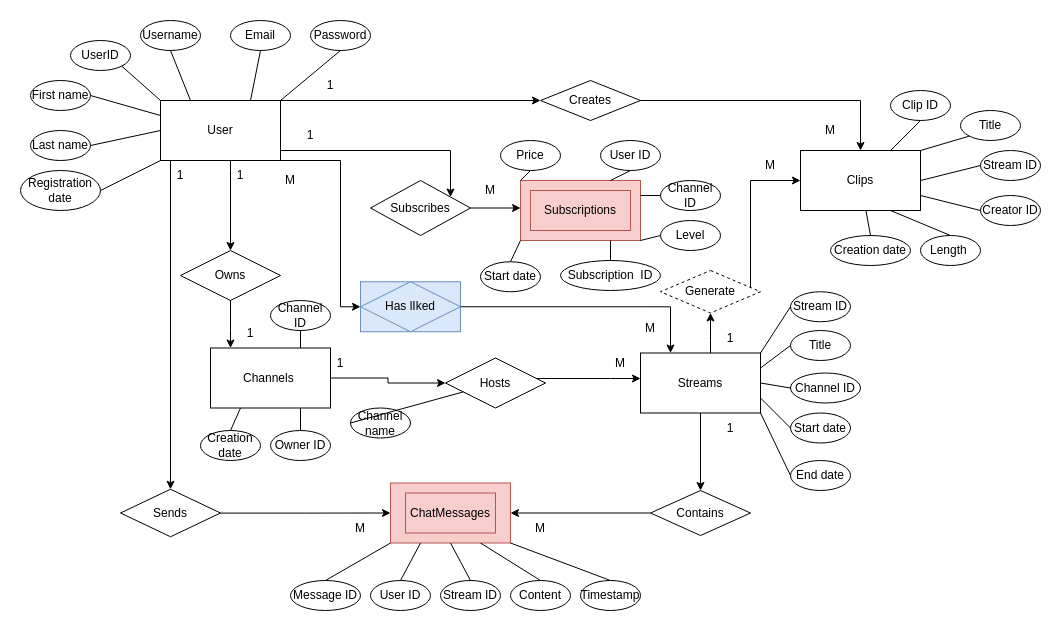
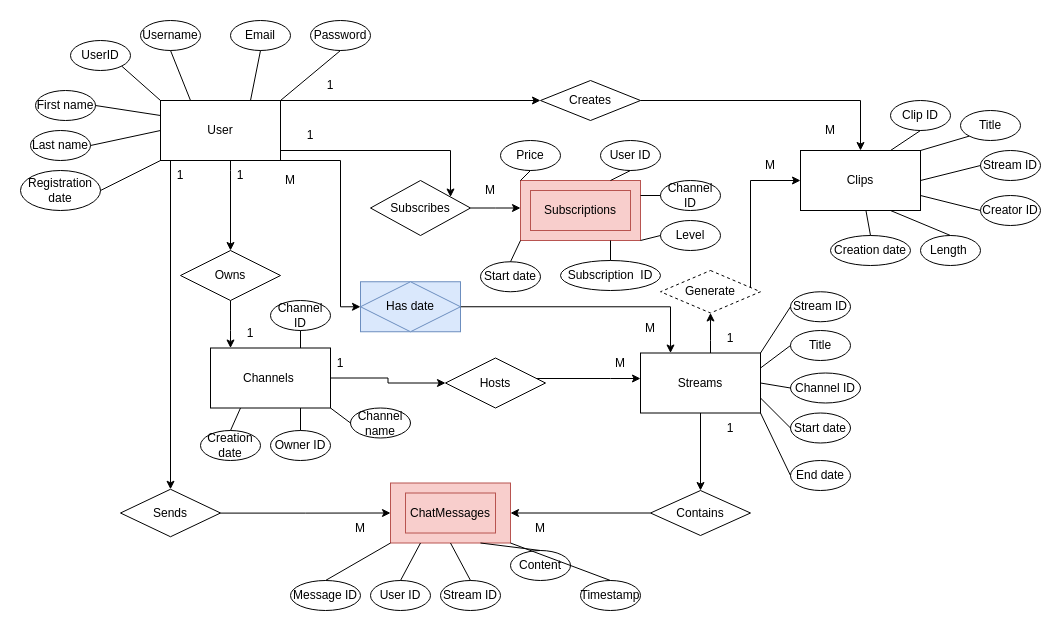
(61, 96) -> (66, 106)
(921, 106) -> (921, 116)
(411, 307) -> (411, 307)
(407, 407) -> (341, 416)
(541, 596) -> (541, 566)
